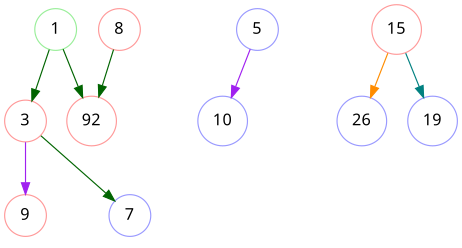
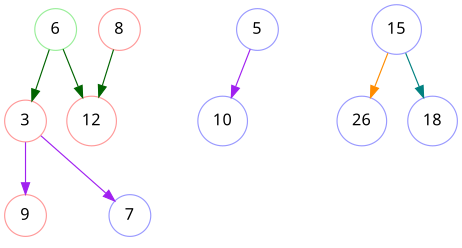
(56, 30) -> (56, 30)
(397, 30) -> (397, 30)
(92, 121) -> (92, 121)
(433, 121) -> (433, 121)
(73, 164) -> (73, 164)
